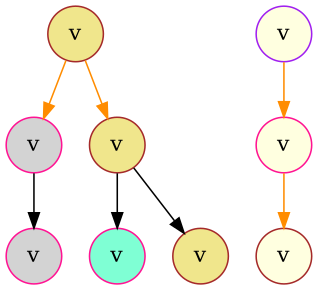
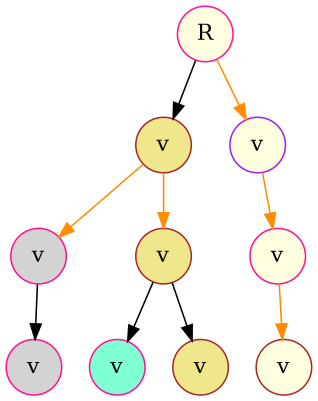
none -> (205, 34)
